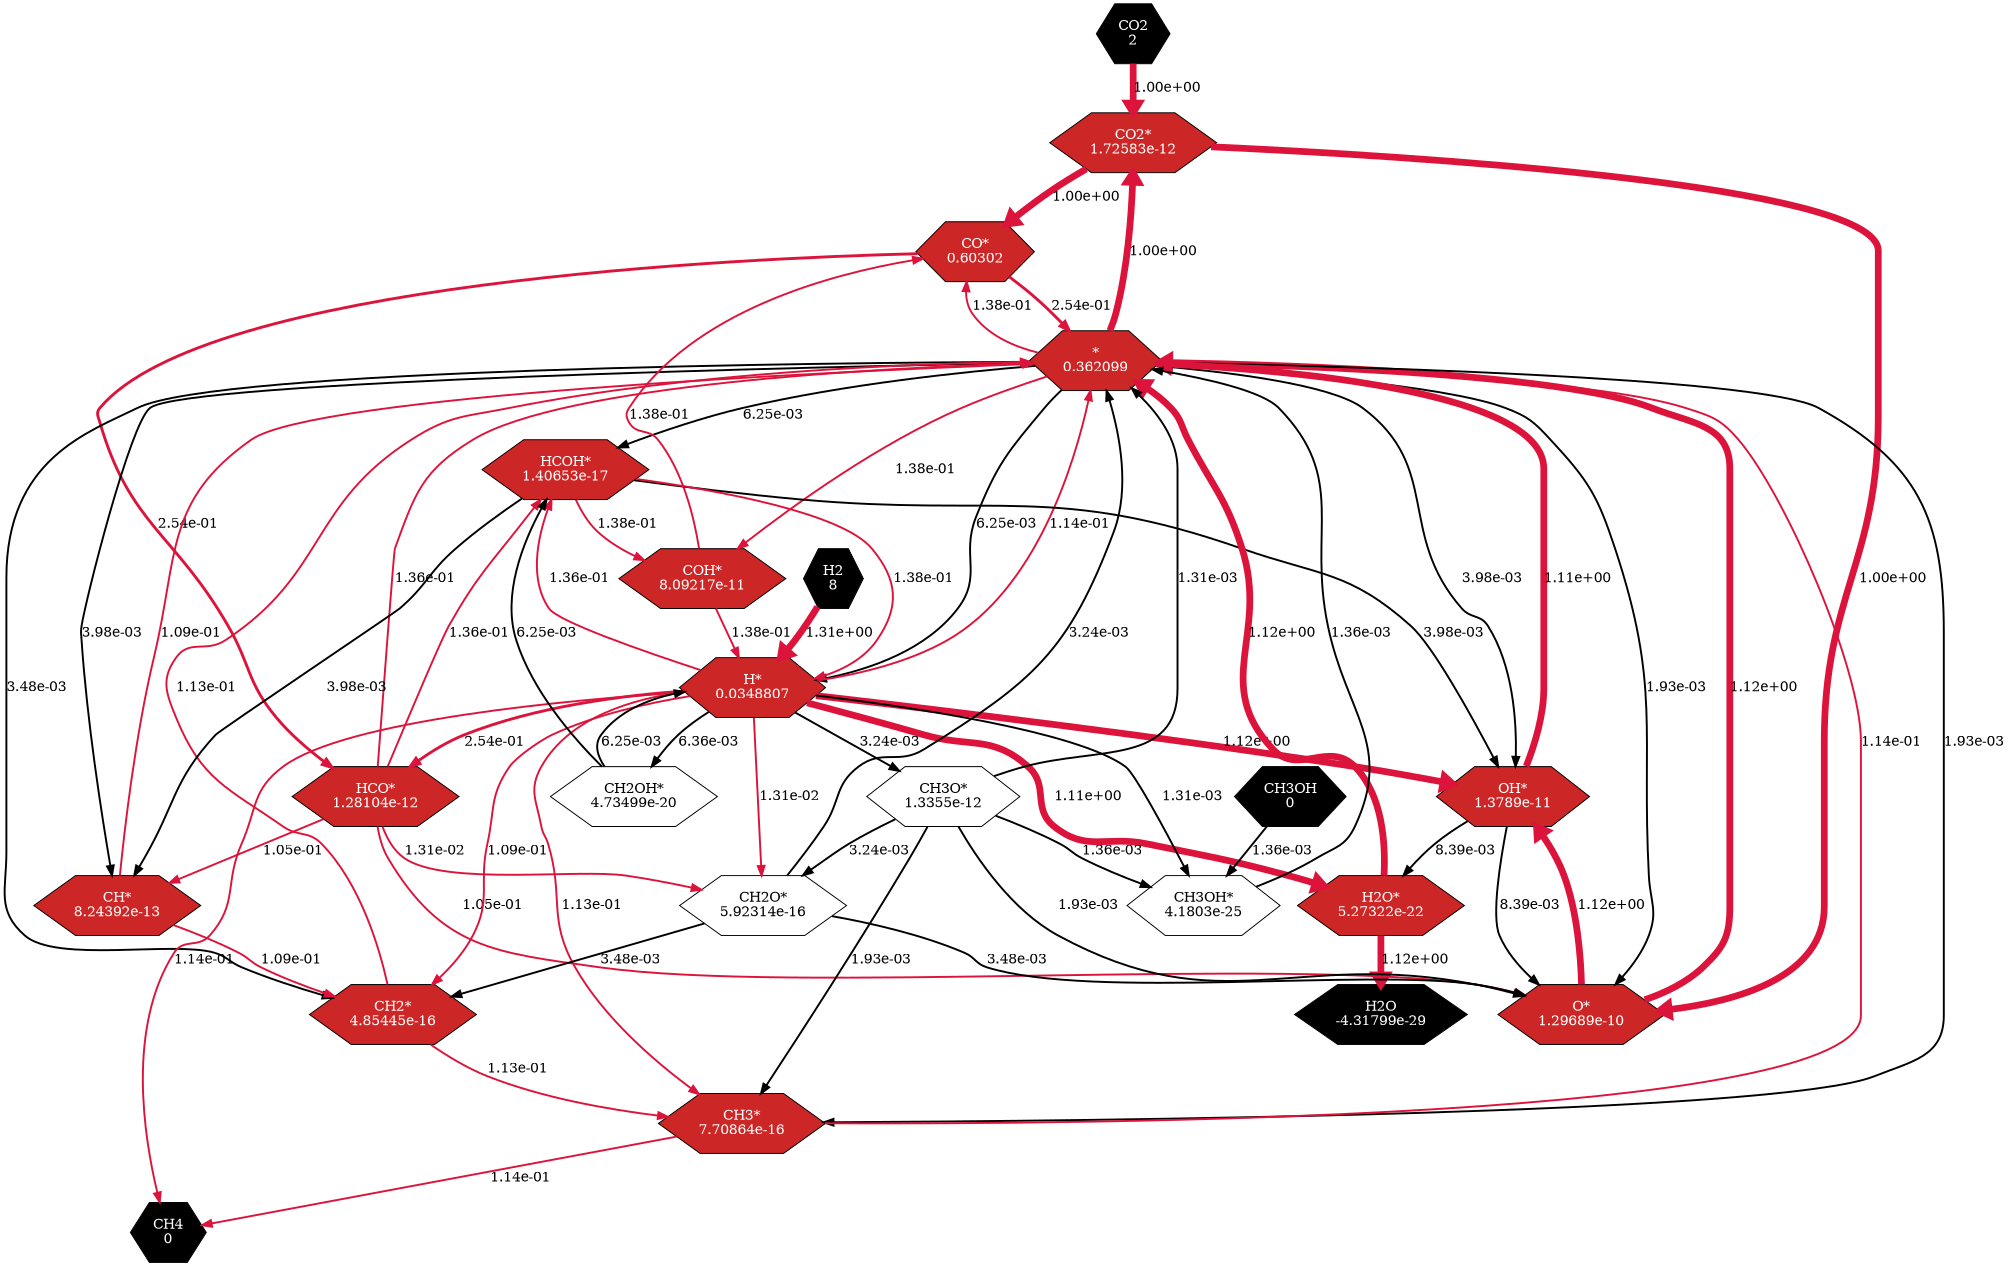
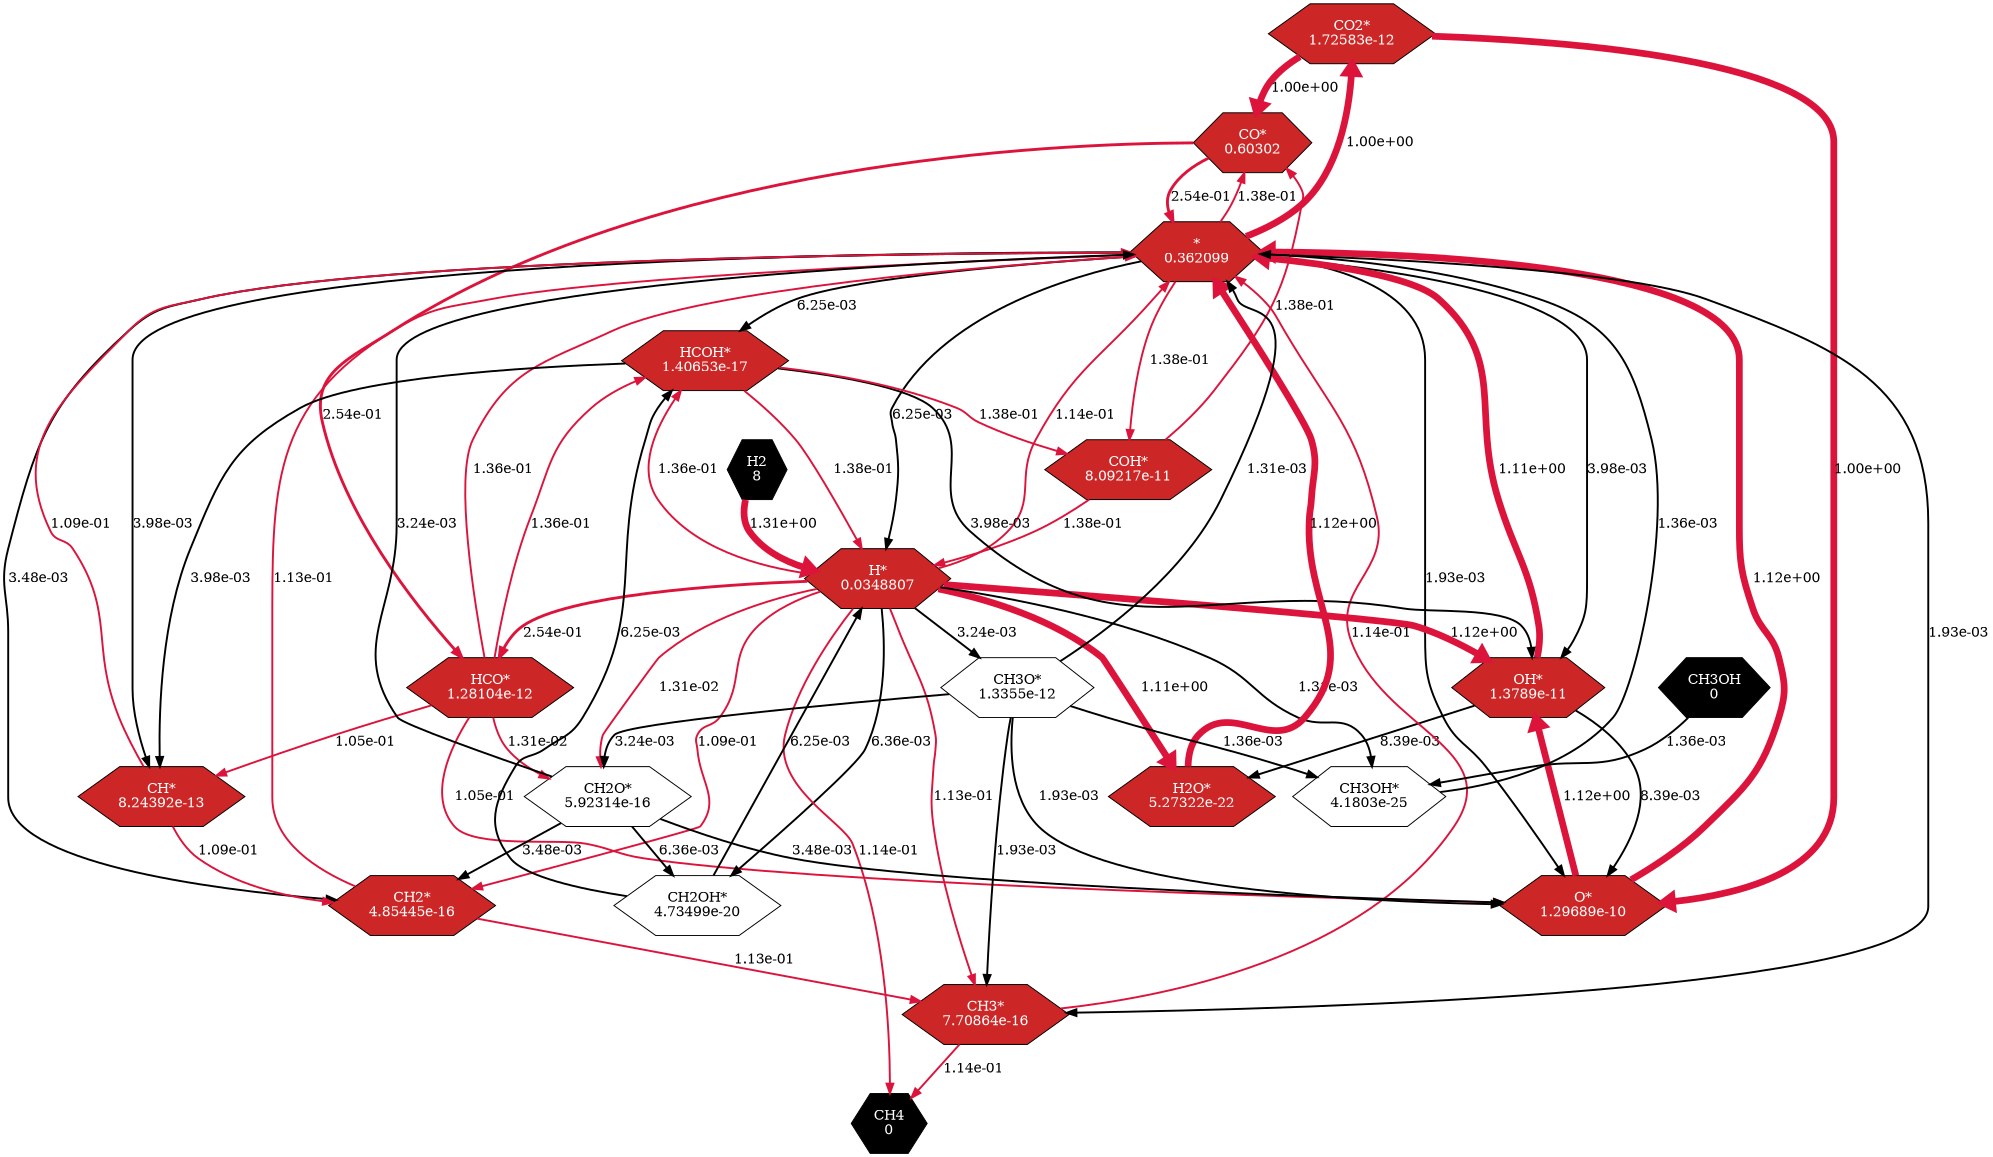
(1133, 34) -> none
none -> (650, 848)
(1381, 1014) -> none
